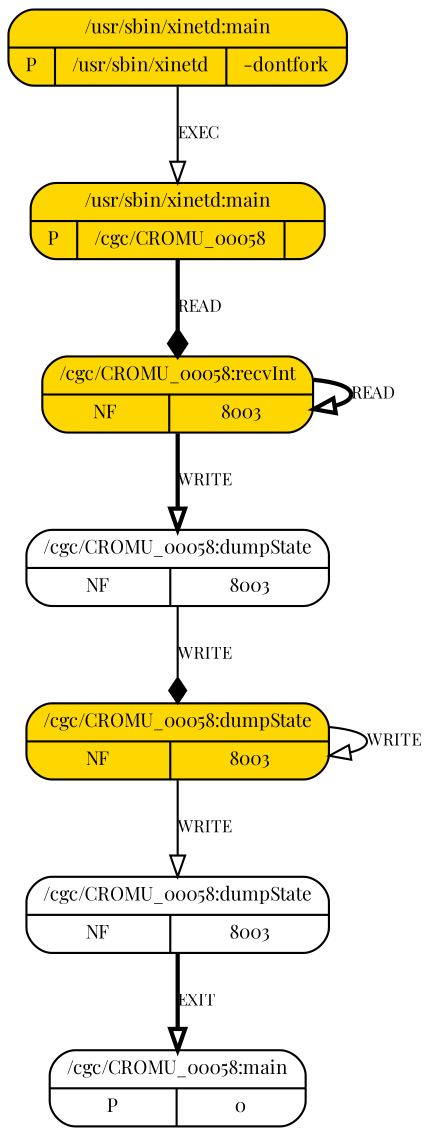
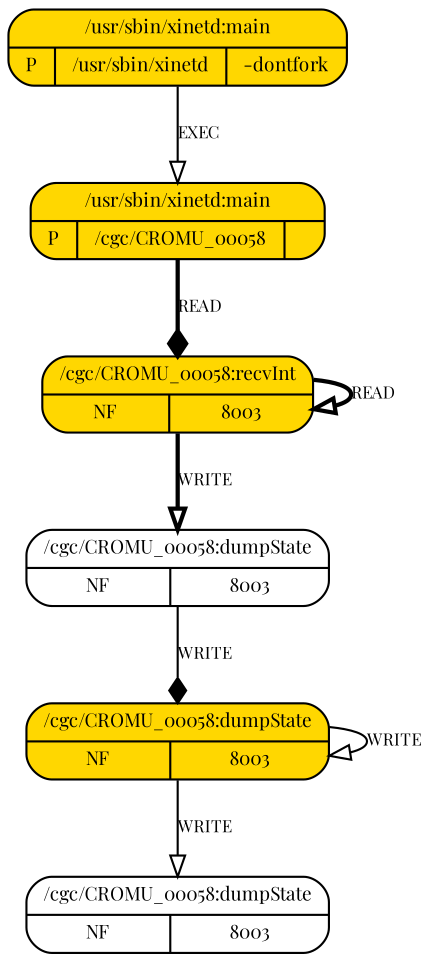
(178, 1088) -> none
